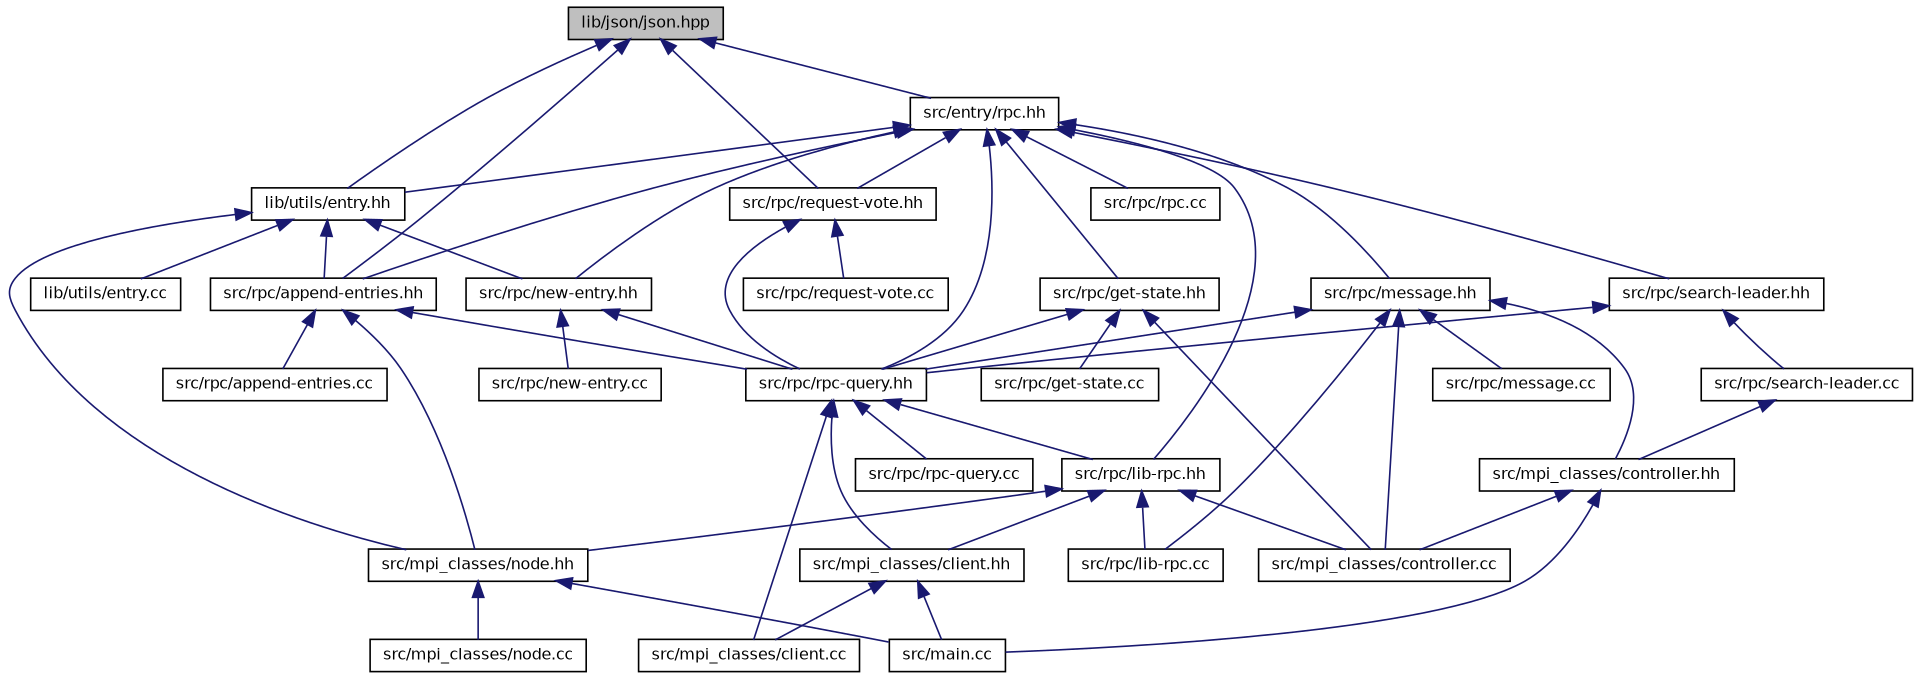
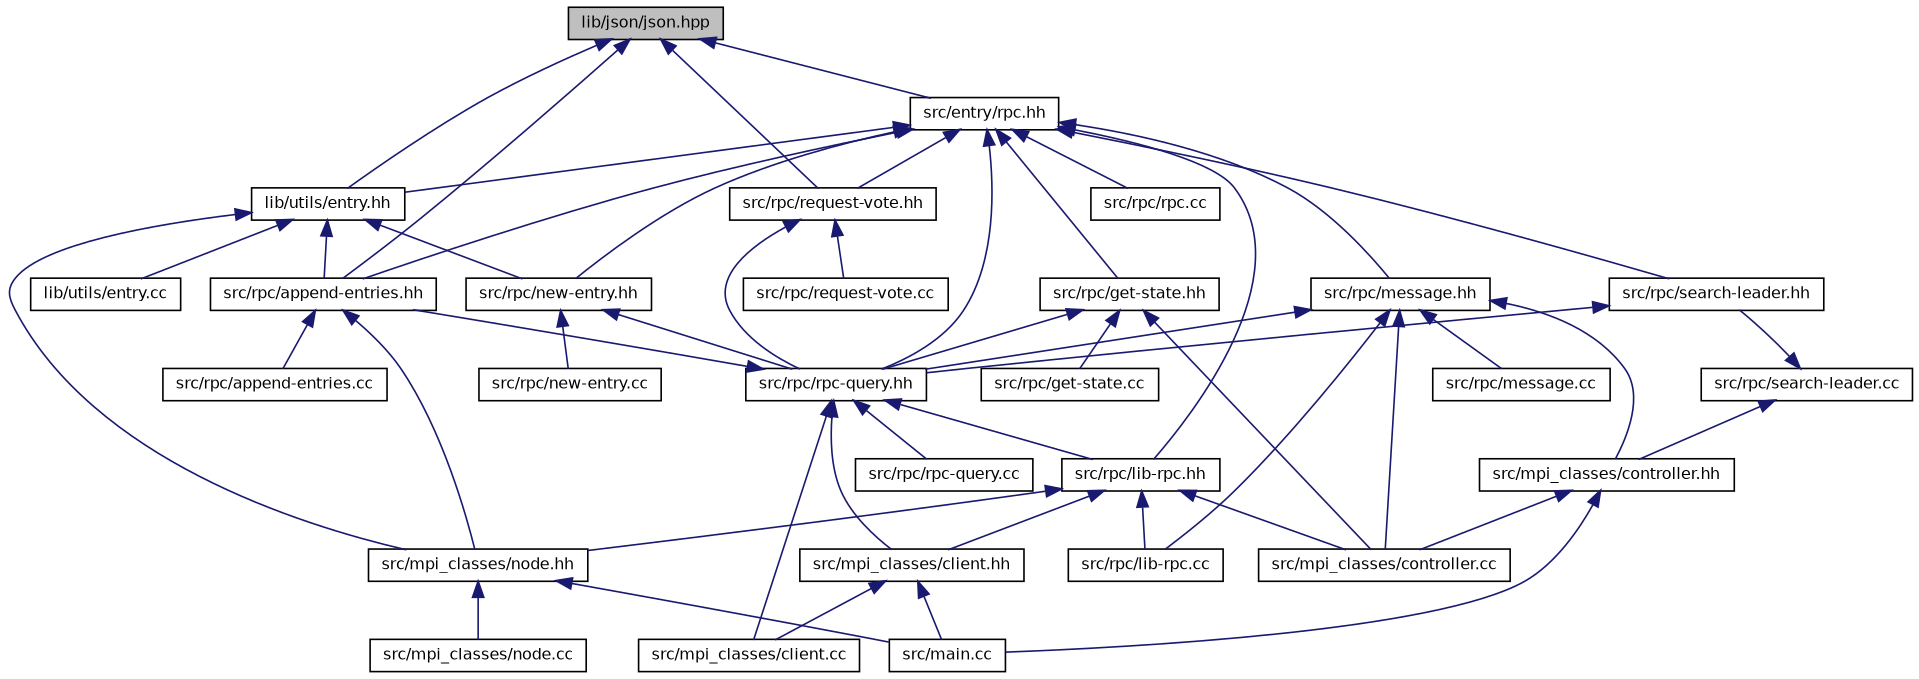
(580, 341) -> (580, 338)
(1758, 347) -> (1765, 332)
